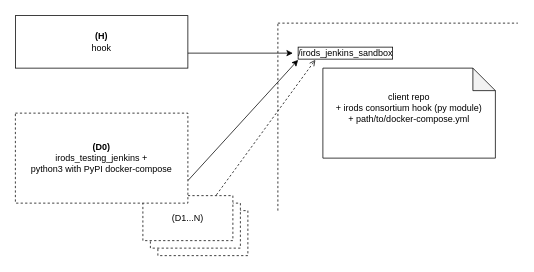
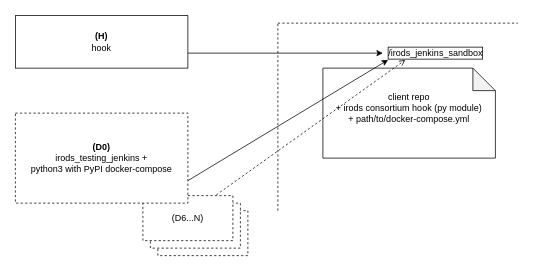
(345, 53) -> (435, 53)
(188, 218) -> (188, 218)
